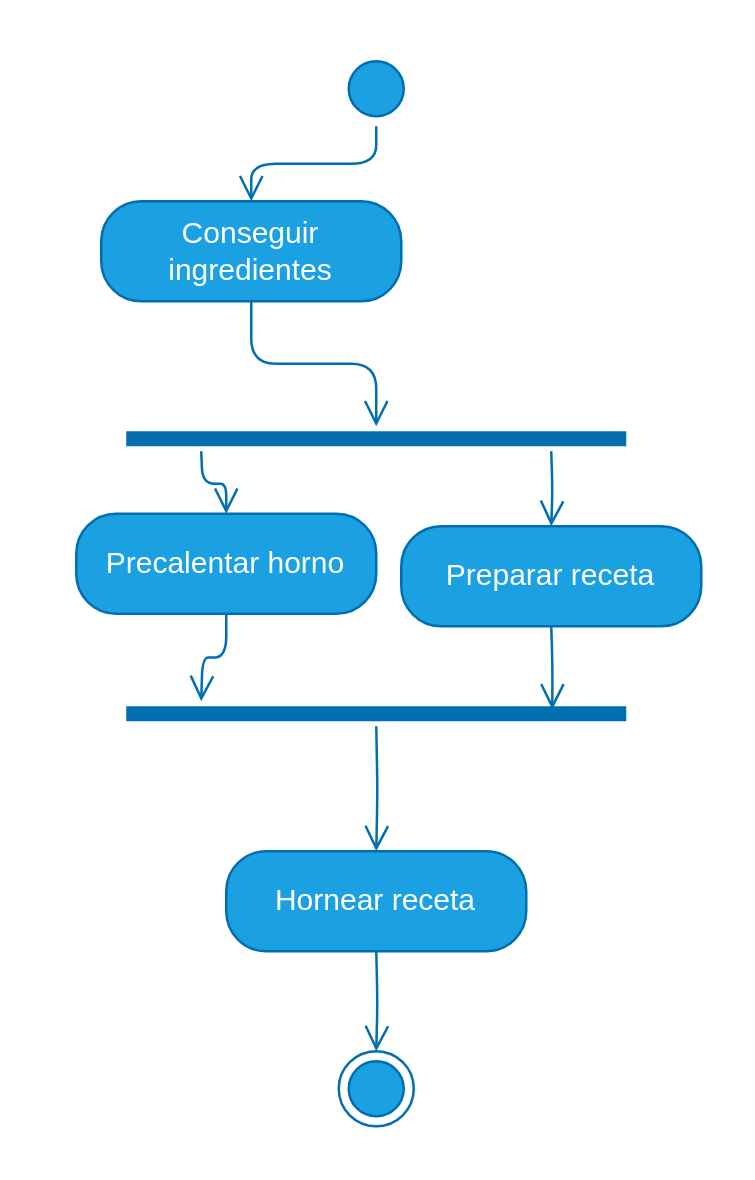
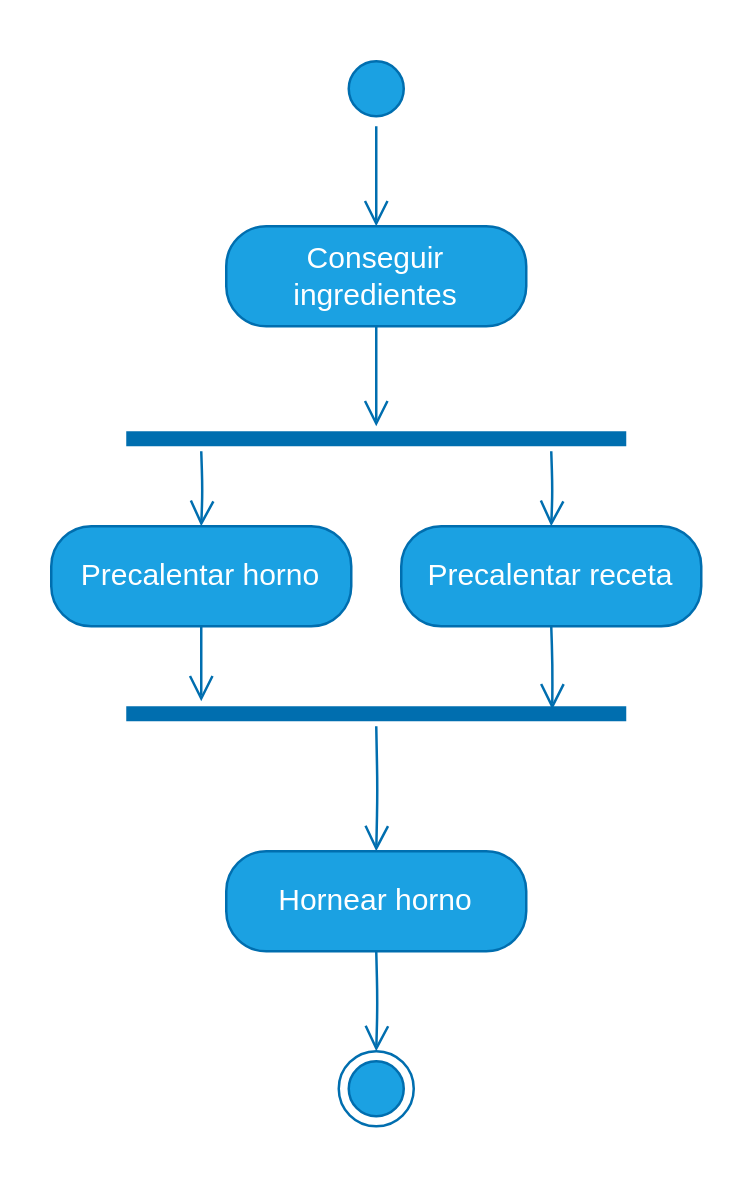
(251, 251) -> (376, 276)
(226, 564) -> (201, 576)
(551, 576) -> (551, 576)
(376, 901) -> (376, 901)
